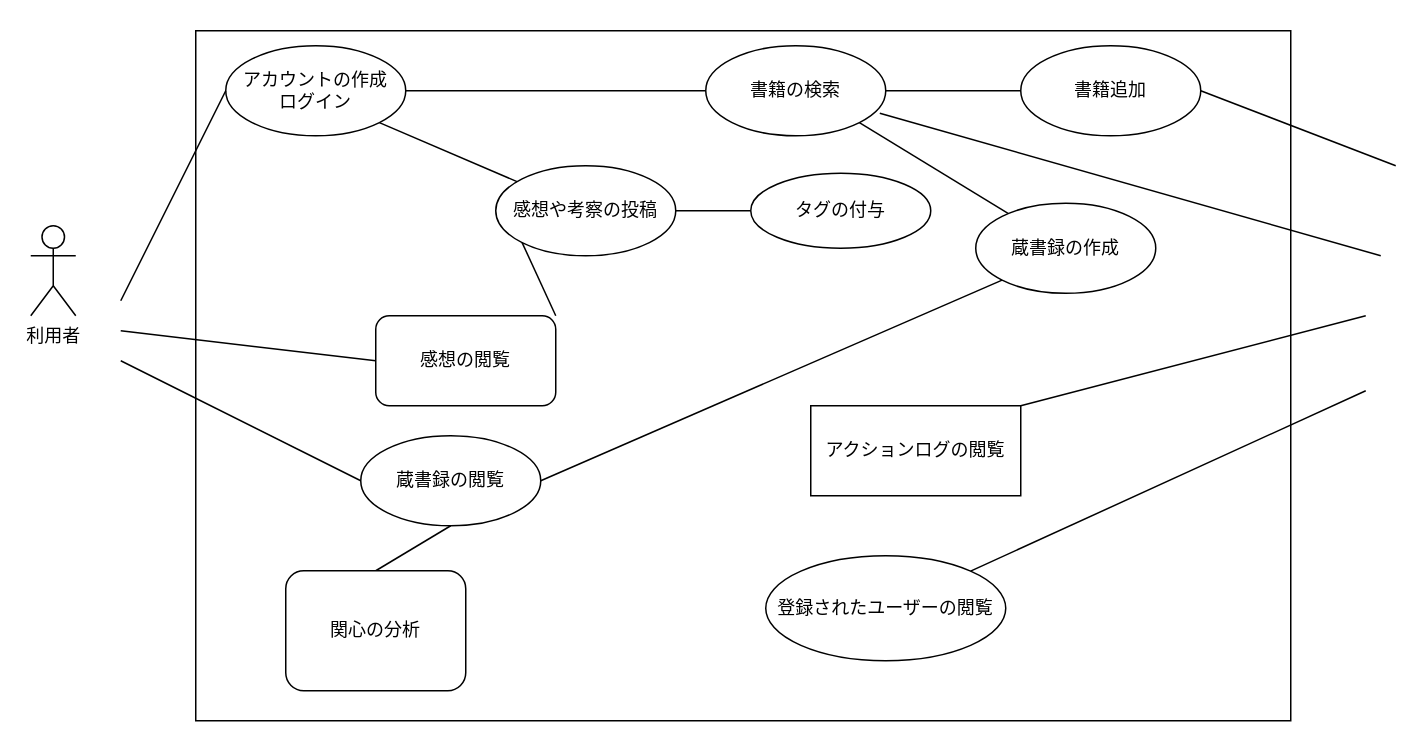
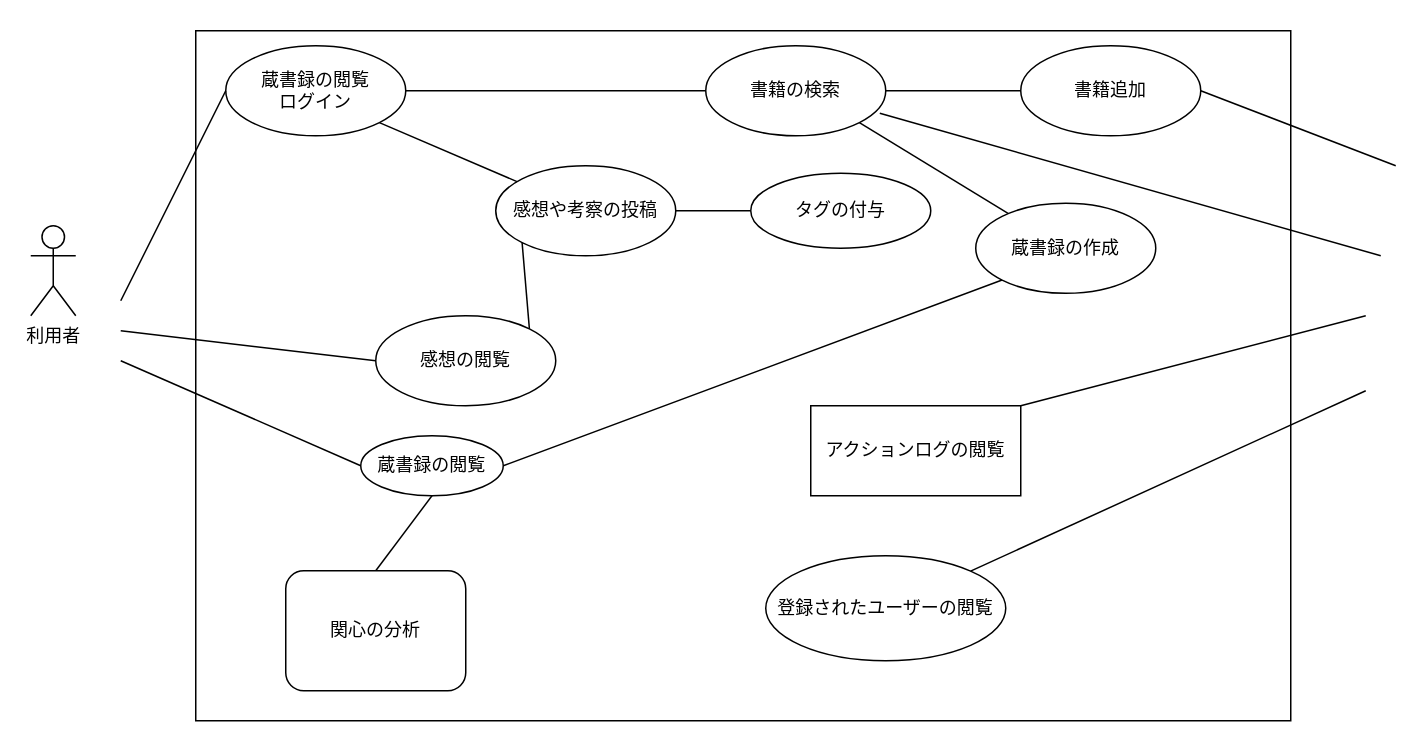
(316, 91) -> (316, 91)
(466, 361) -> (466, 361)
(451, 481) -> (432, 466)
